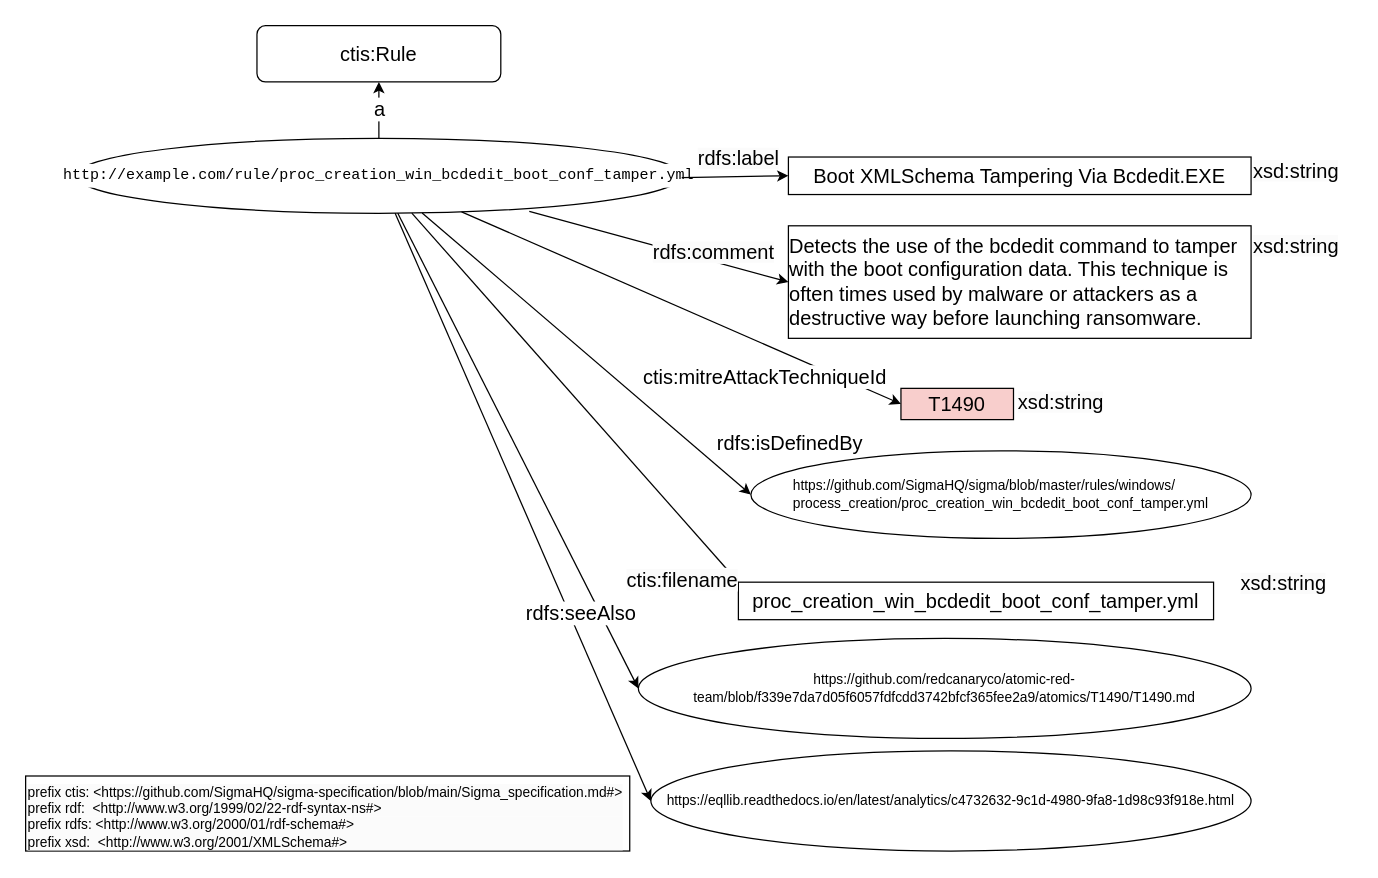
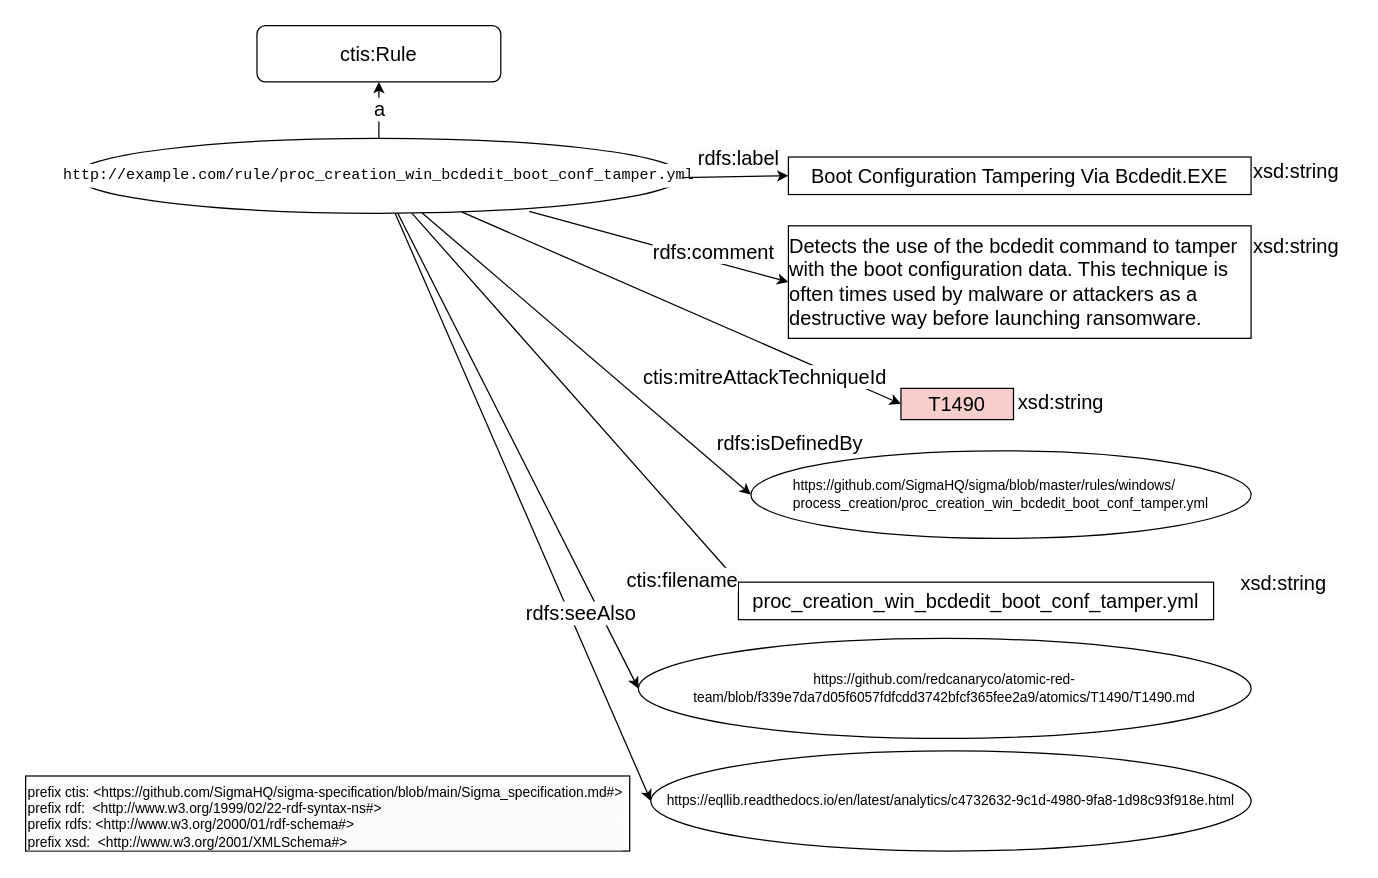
(1019, 176) -> (1019, 176)
